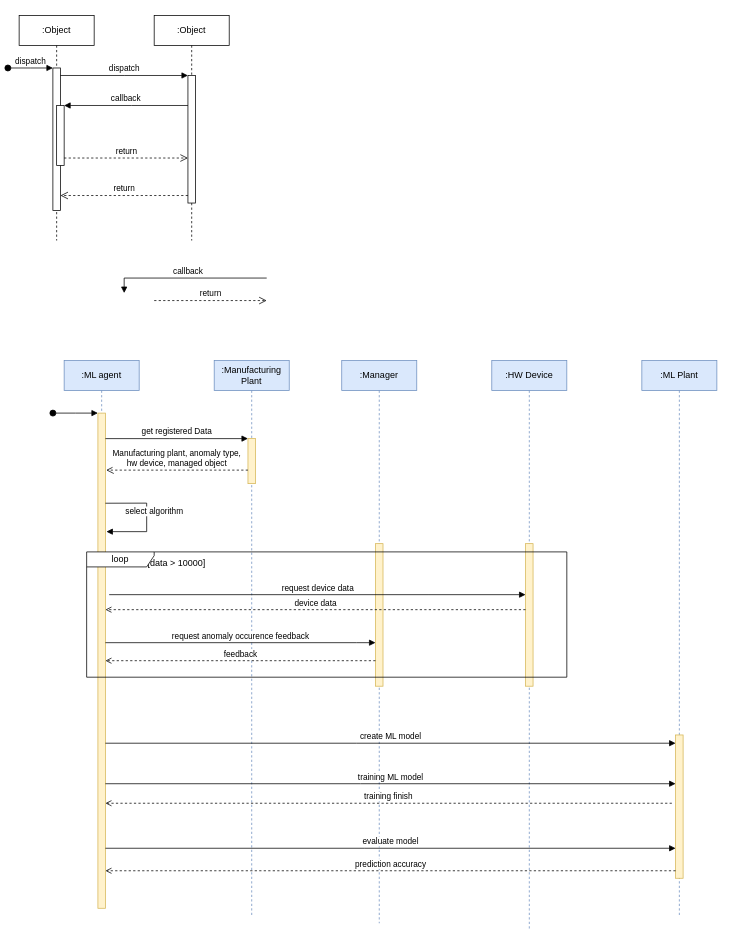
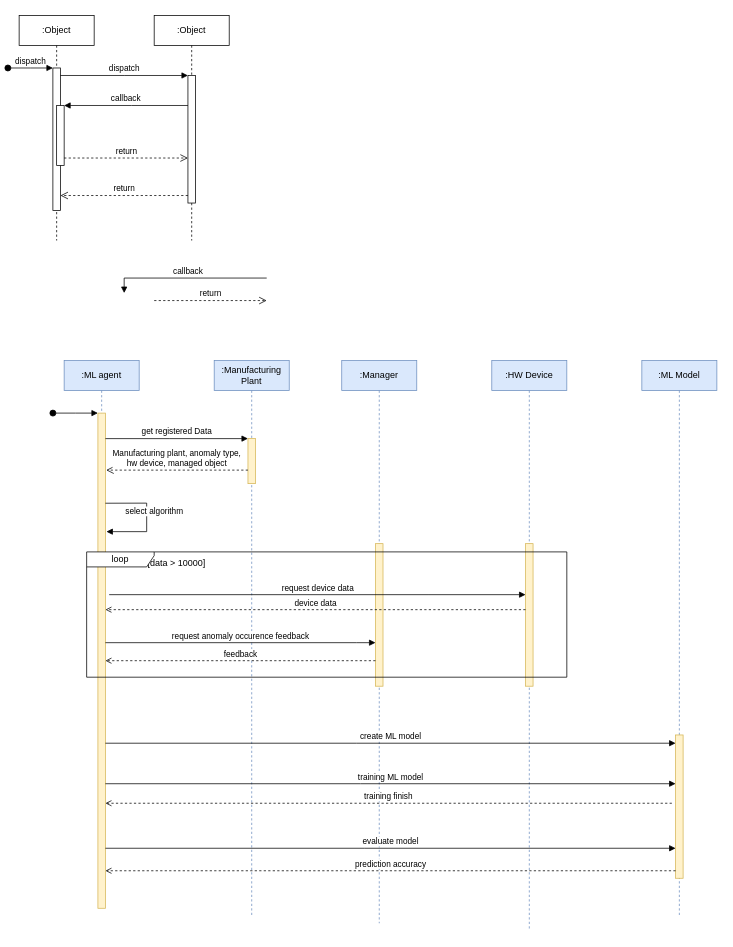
(679, 375) -> (679, 375)
